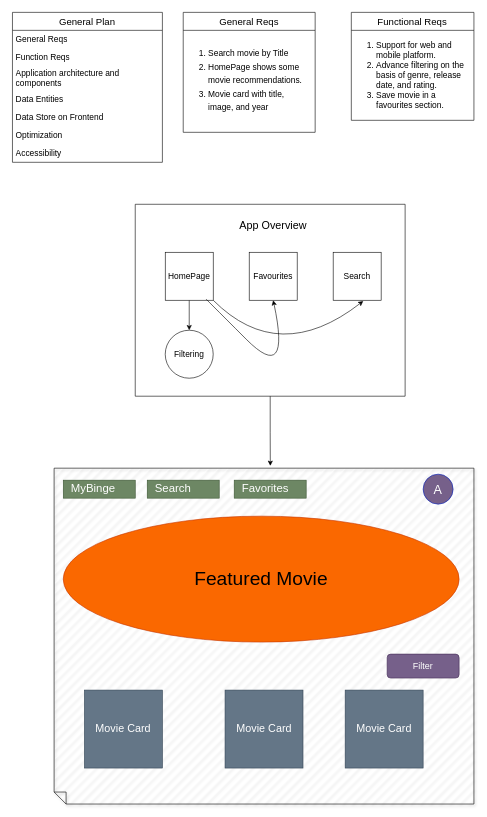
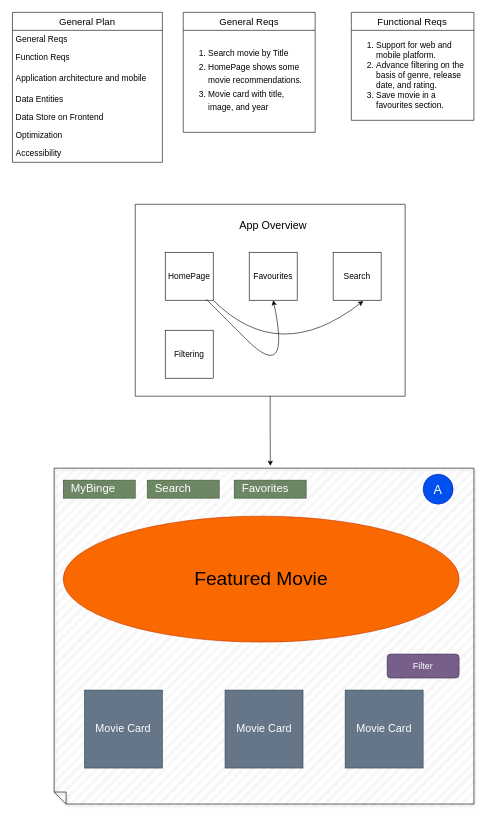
(88, 78) -> (78, 78)
(189, 324) -> none
(189, 354) -> (189, 354)
(438, 489) -> (438, 489)
